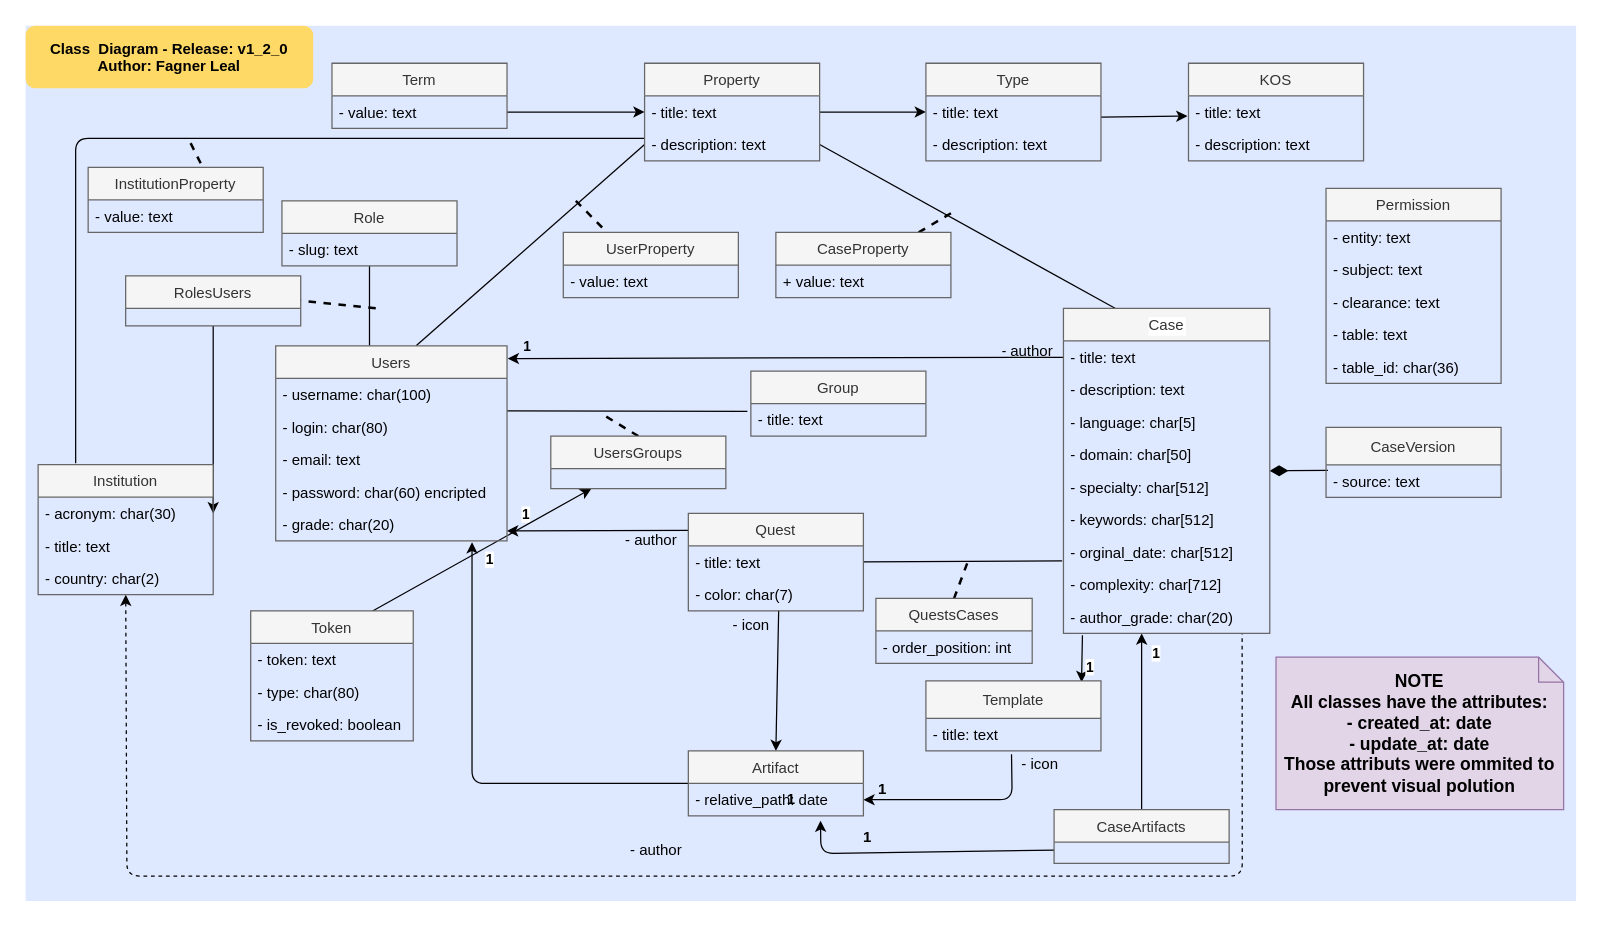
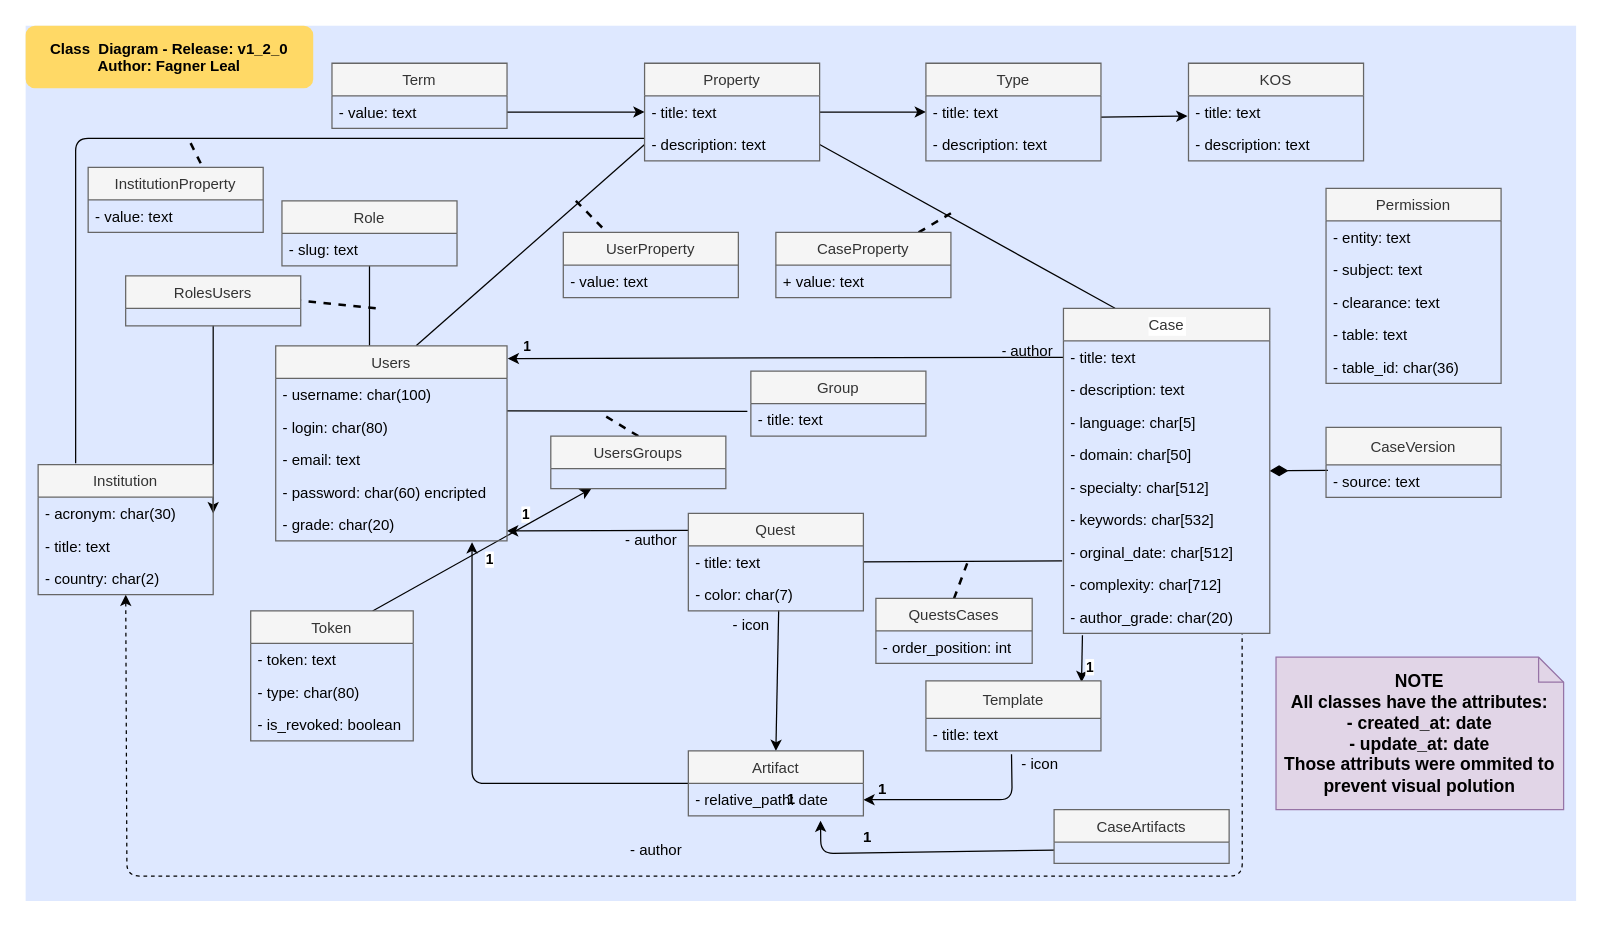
(1152, 520) -> (1152, 520)
(1141, 725) -> none
